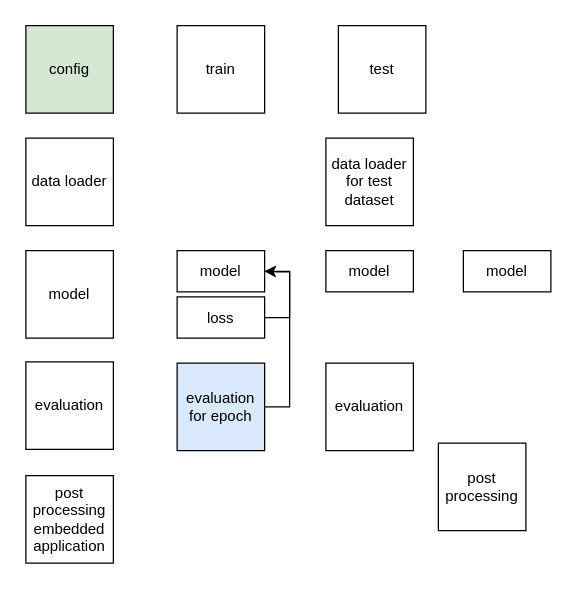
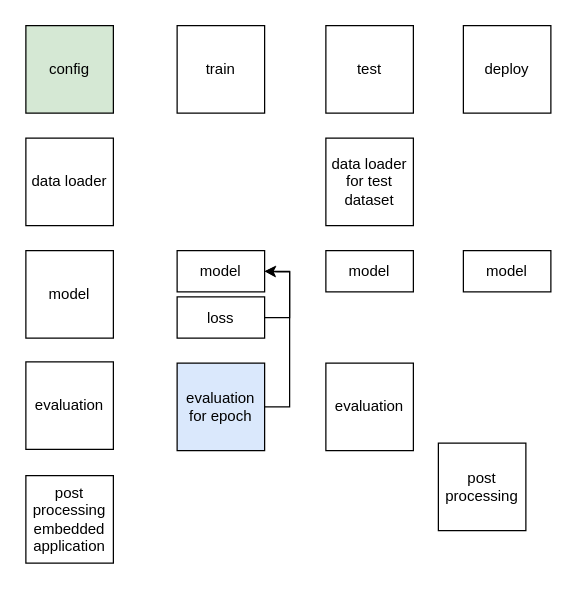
(382, 69) -> (369, 69)
none -> (507, 69)
